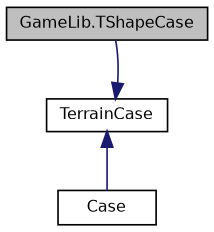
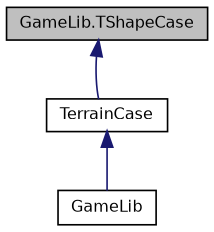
(118, 61) -> (96, 78)
(107, 208) -> (107, 208)
